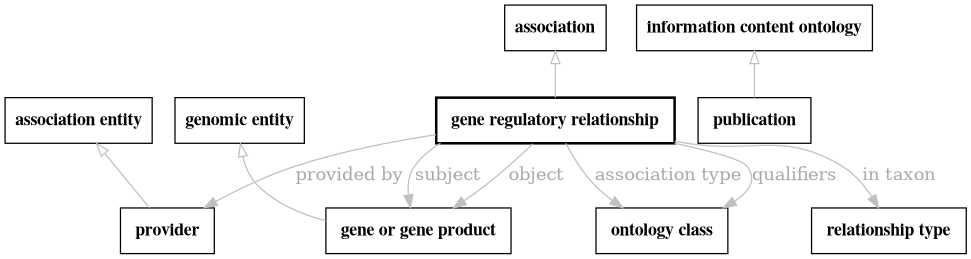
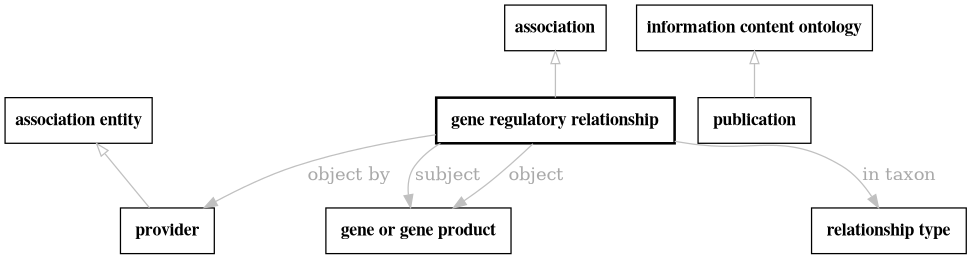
(240, 120) -> none
(349, 176) -> (349, 176)
(662, 231) -> none
